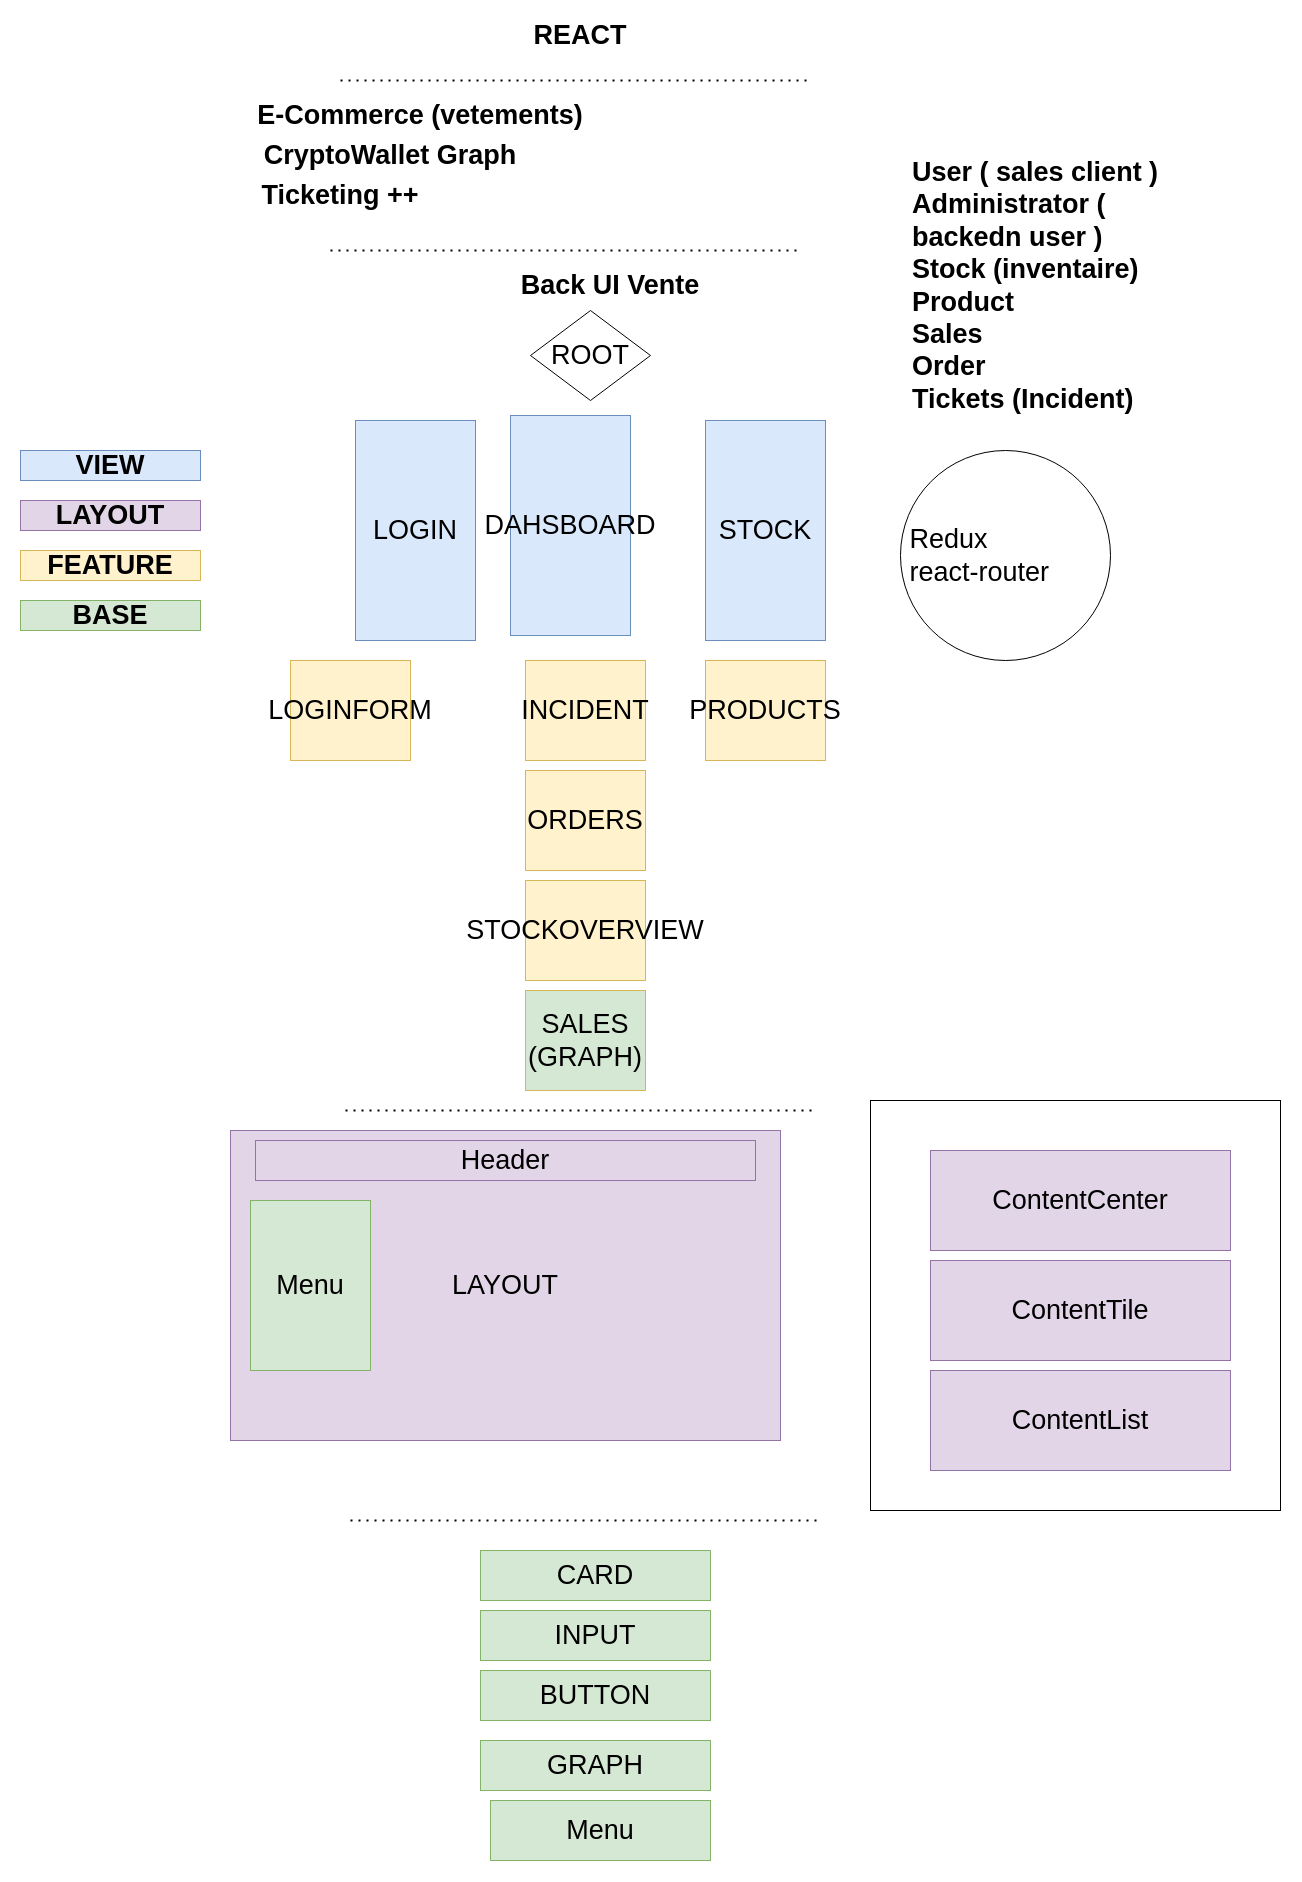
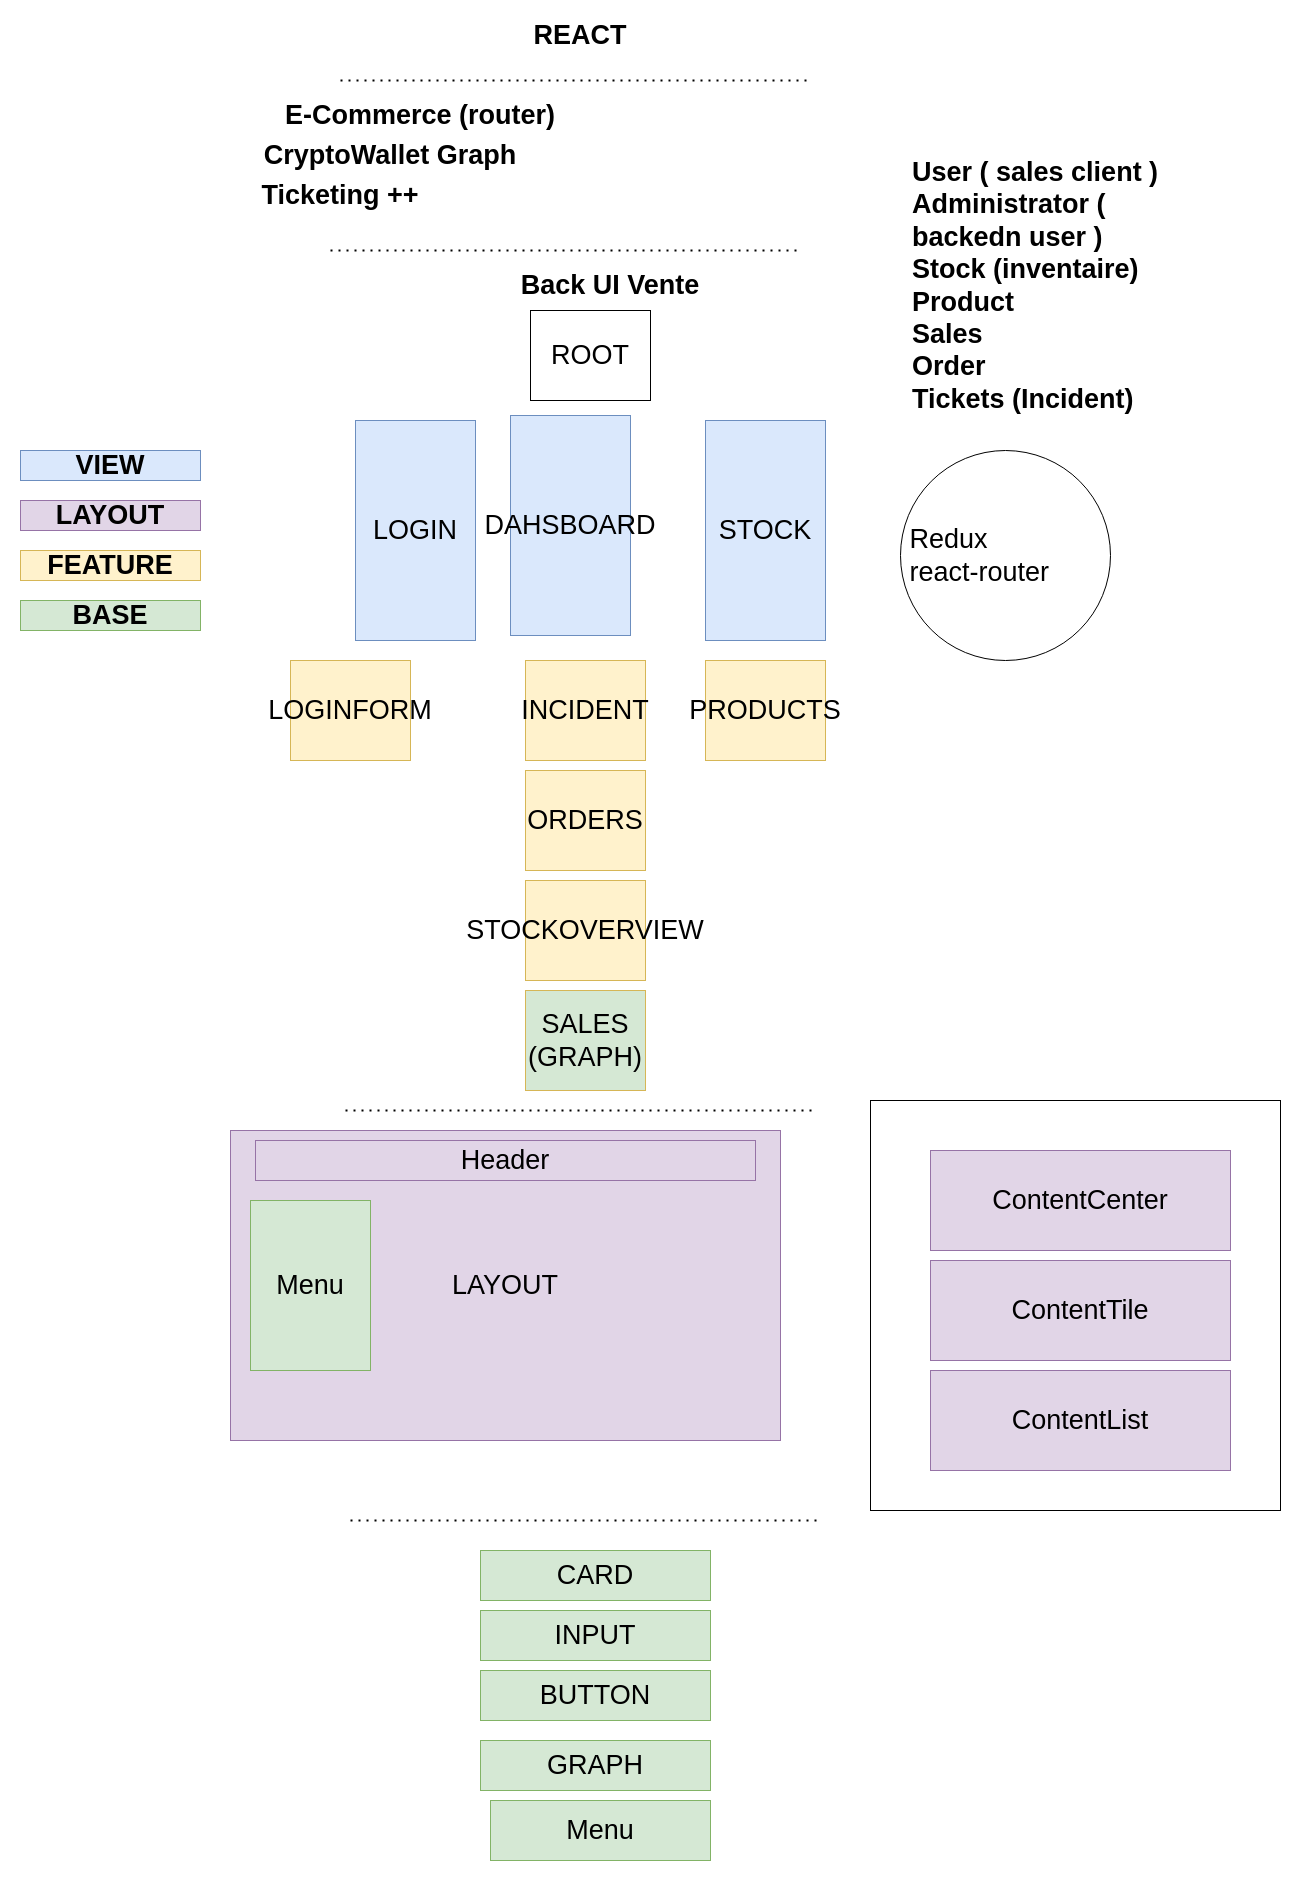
(421, 116) -> (421, 116)
(591, 356) -> (591, 356)
